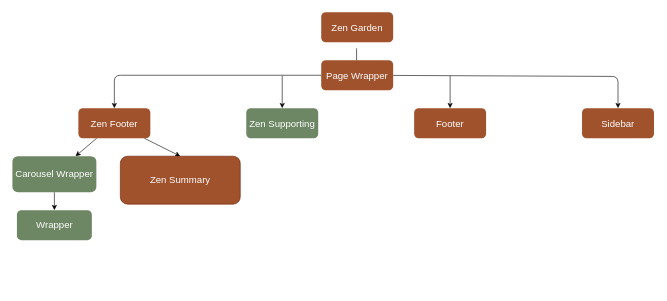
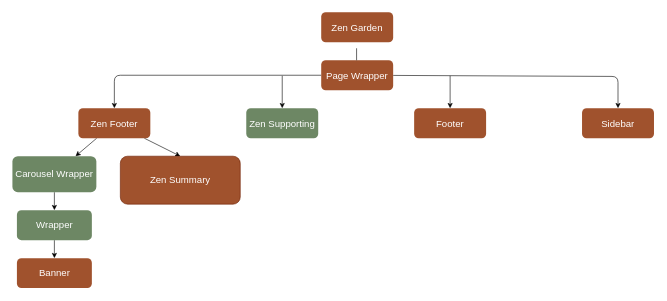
none -> (54, 247)
none -> (54, 273)
